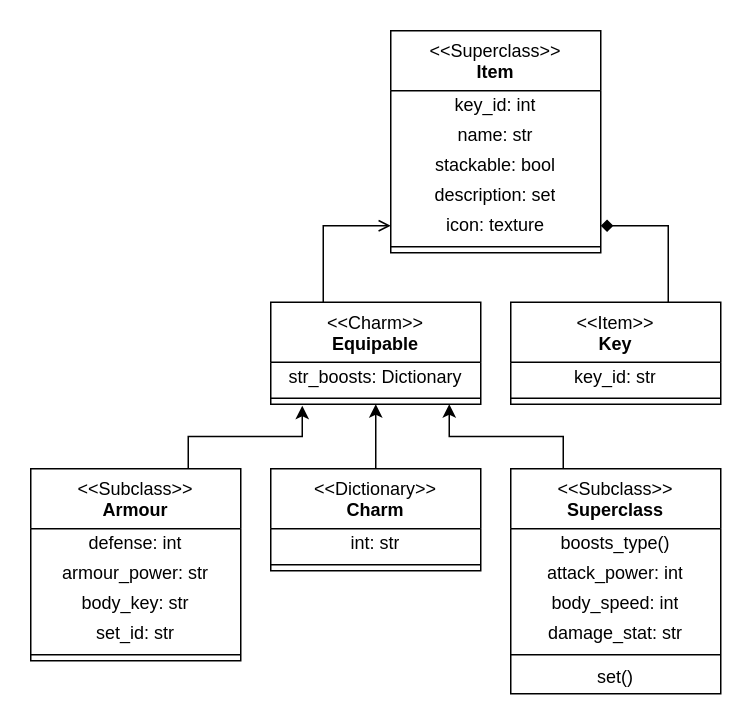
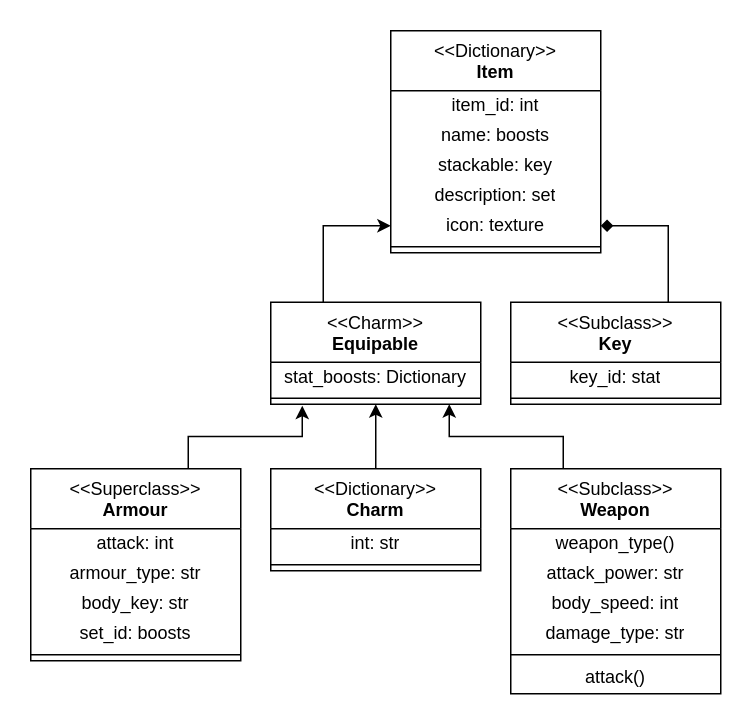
(496, 63) -> (496, 63)
(496, 106) -> (496, 106)
(496, 136) -> (496, 136)
(496, 166) -> (496, 166)
(381, 226) -> (379, 226)
(616, 334) -> (616, 334)
(376, 377) -> (376, 377)
(616, 377) -> (616, 377)
(136, 501) -> (136, 501)
(616, 501) -> (616, 501)
(136, 544) -> (136, 544)
(616, 544) -> (616, 544)
(136, 574) -> (136, 574)
(616, 574) -> (616, 574)
(136, 634) -> (136, 634)
(616, 634) -> (616, 634)
(616, 677) -> (616, 677)
